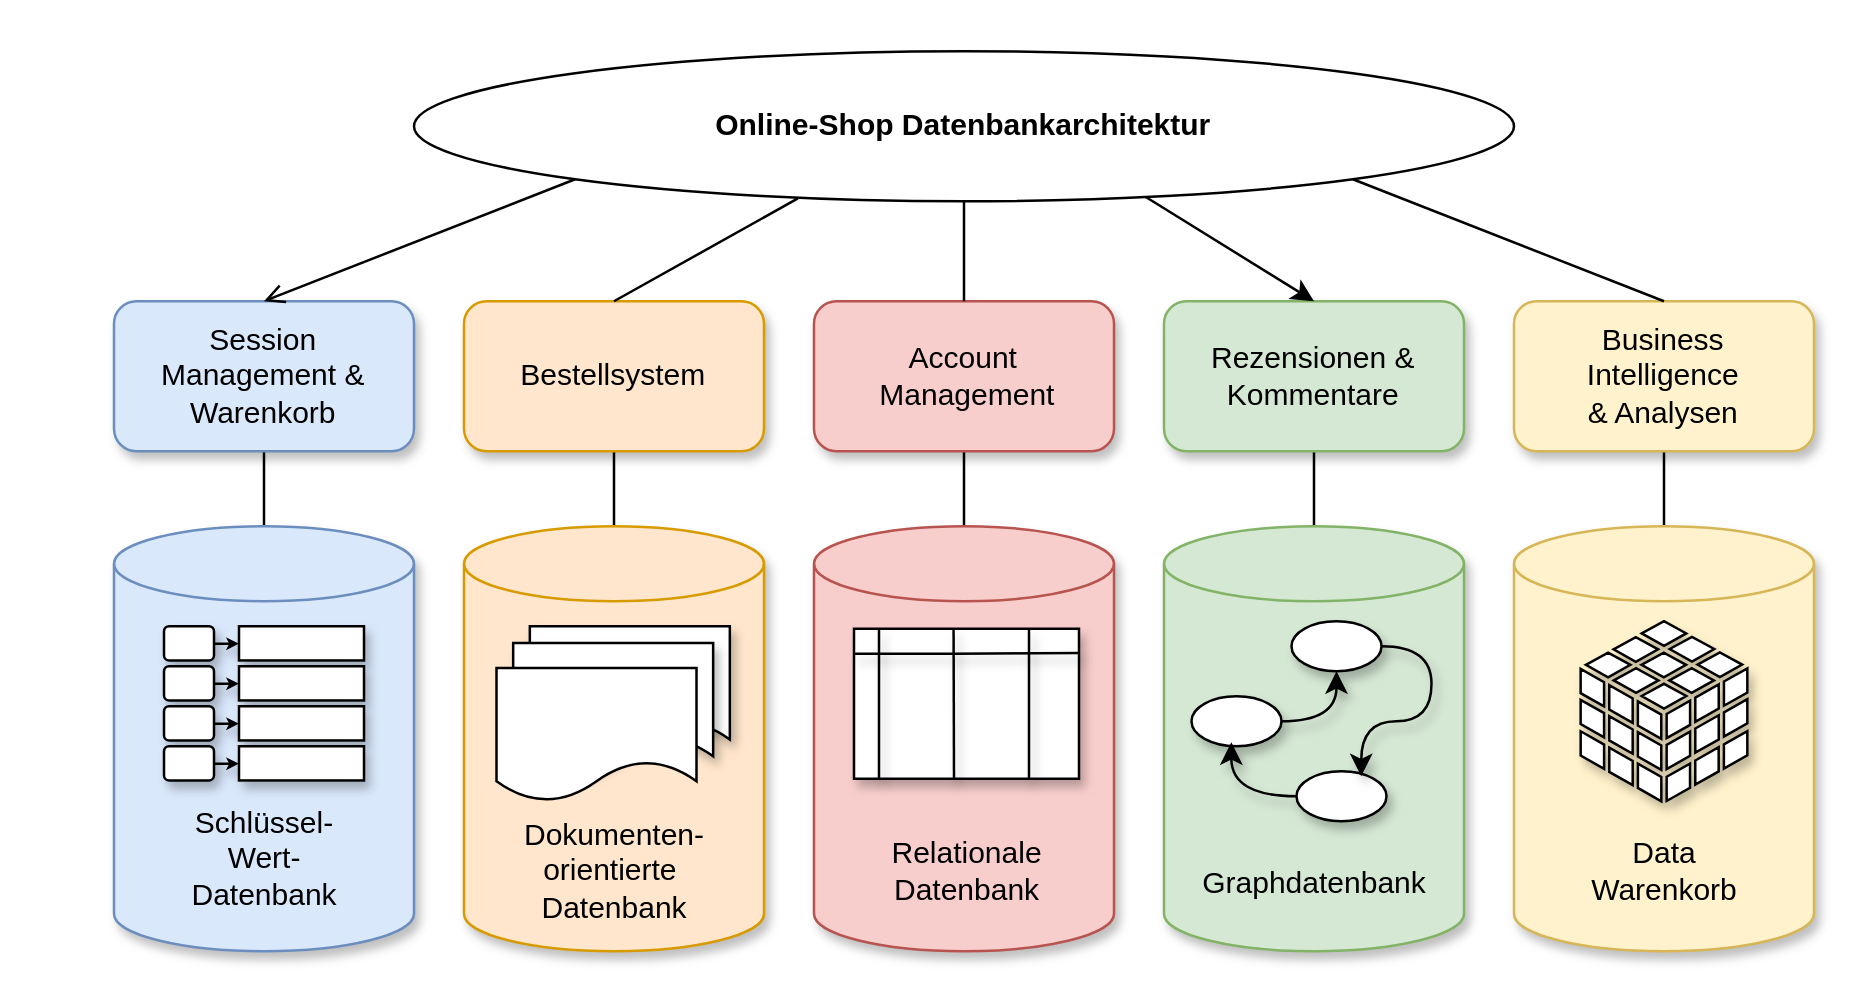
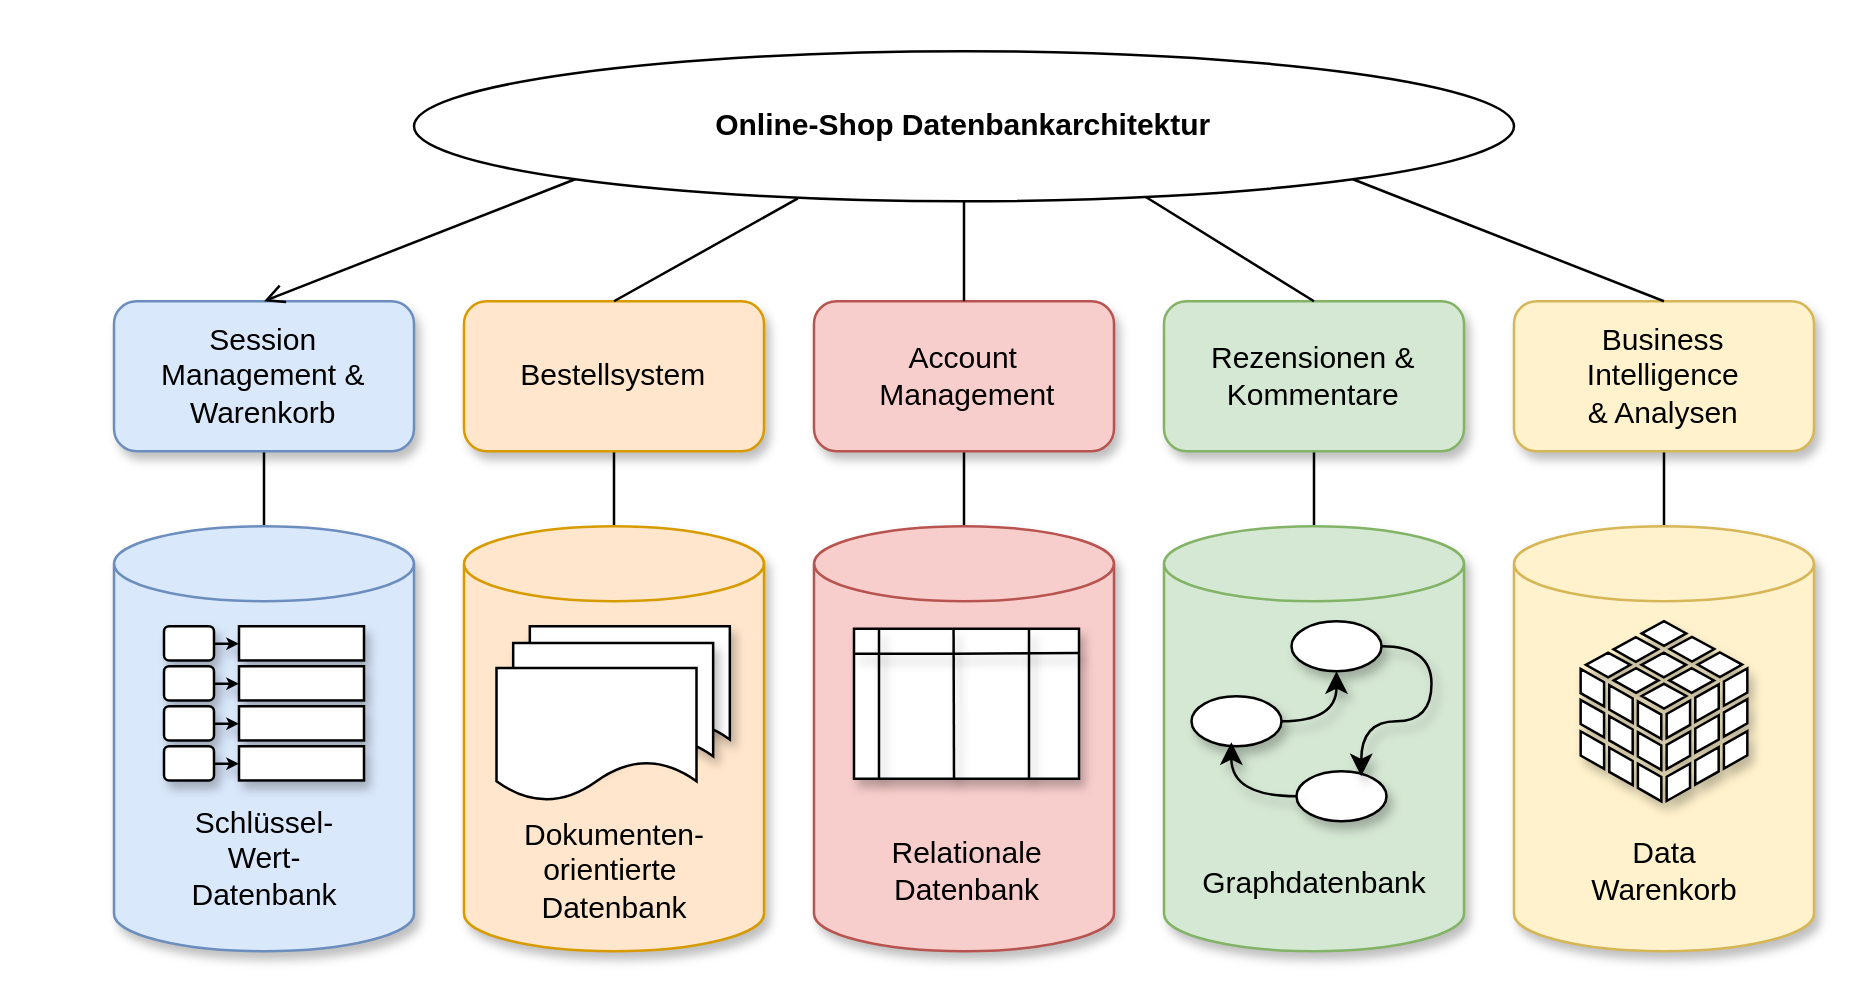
(1299, 292) -> (1304, 295)
